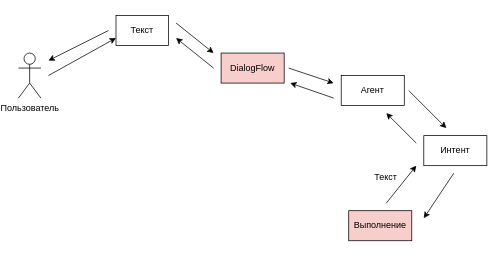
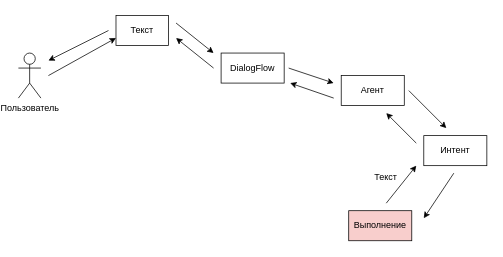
(252, 68) -> (252, 68)
